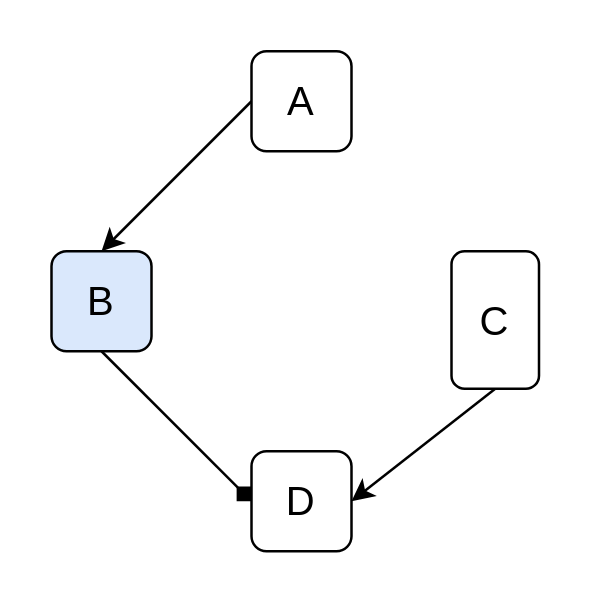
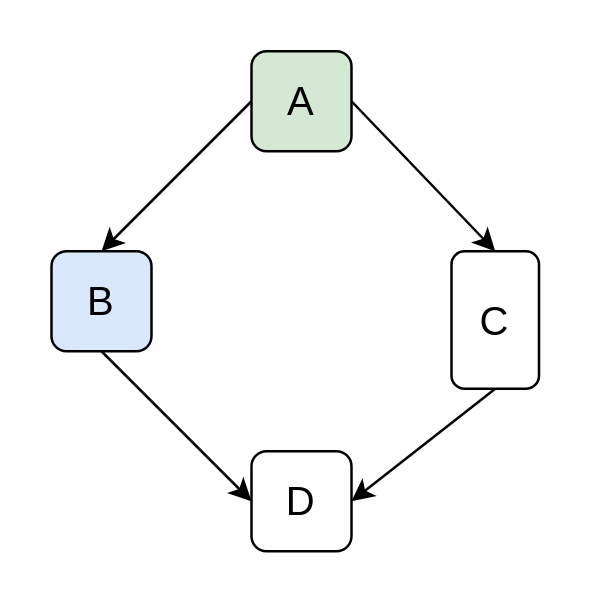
(301, 101) -> (301, 101)
none -> (417, 170)
(237, 487) -> (238, 488)
